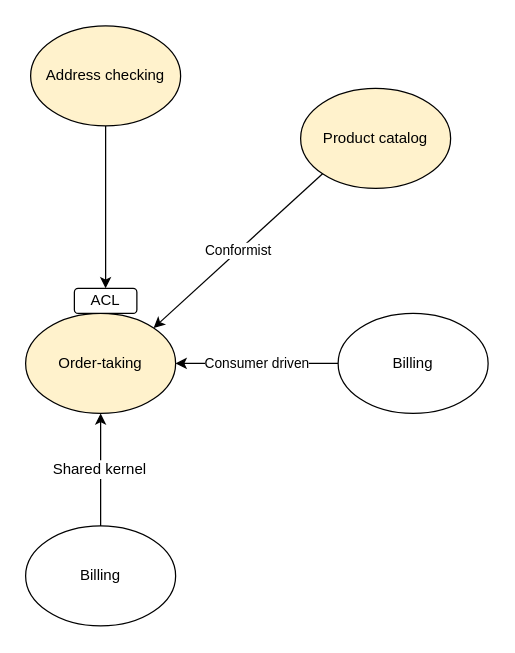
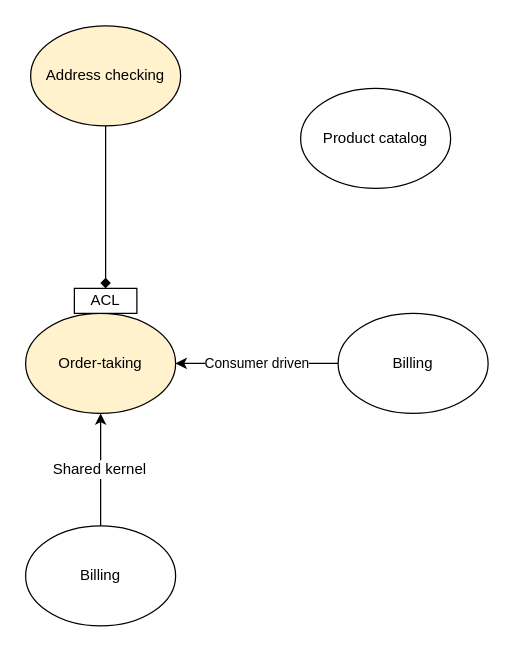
(376, 138) -> (376, 138)
(241, 248) -> none
(106, 278) -> (106, 277)
(106, 301) -> (106, 301)
